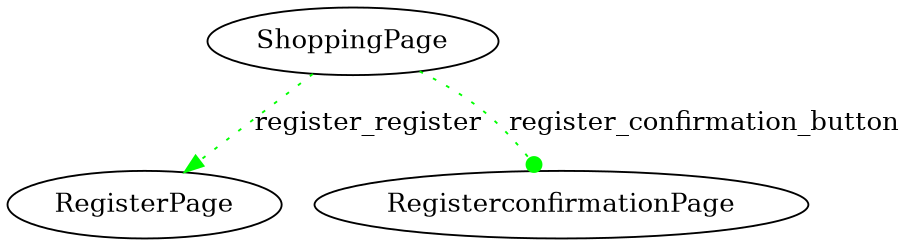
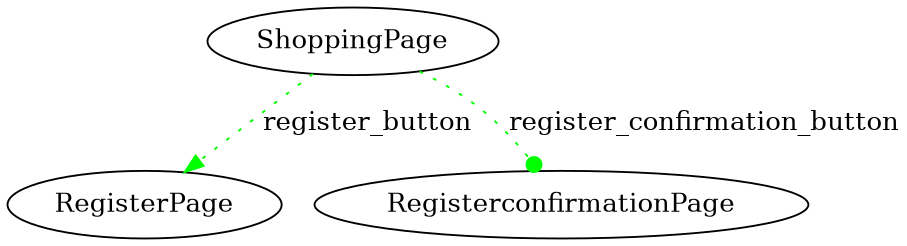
(368, 123) -> (368, 123)
